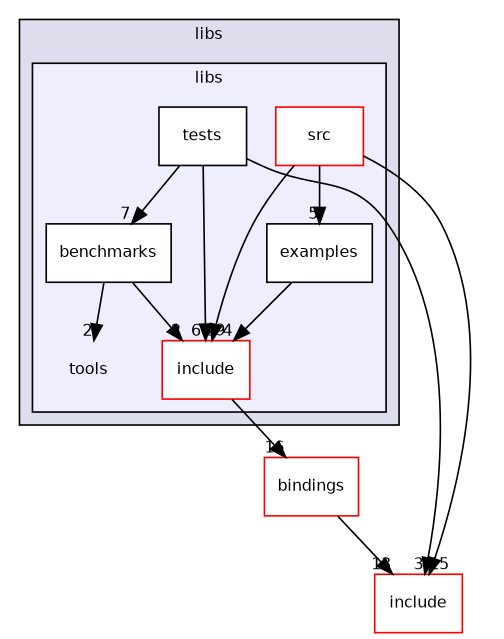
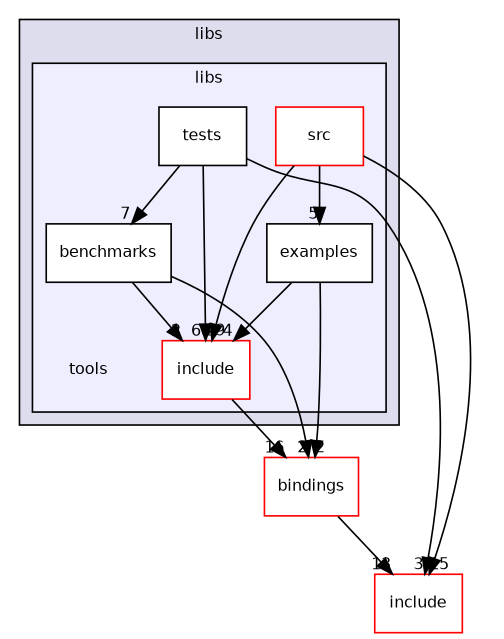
(100, 304) -> (263, 339)
none -> (320, 362)
